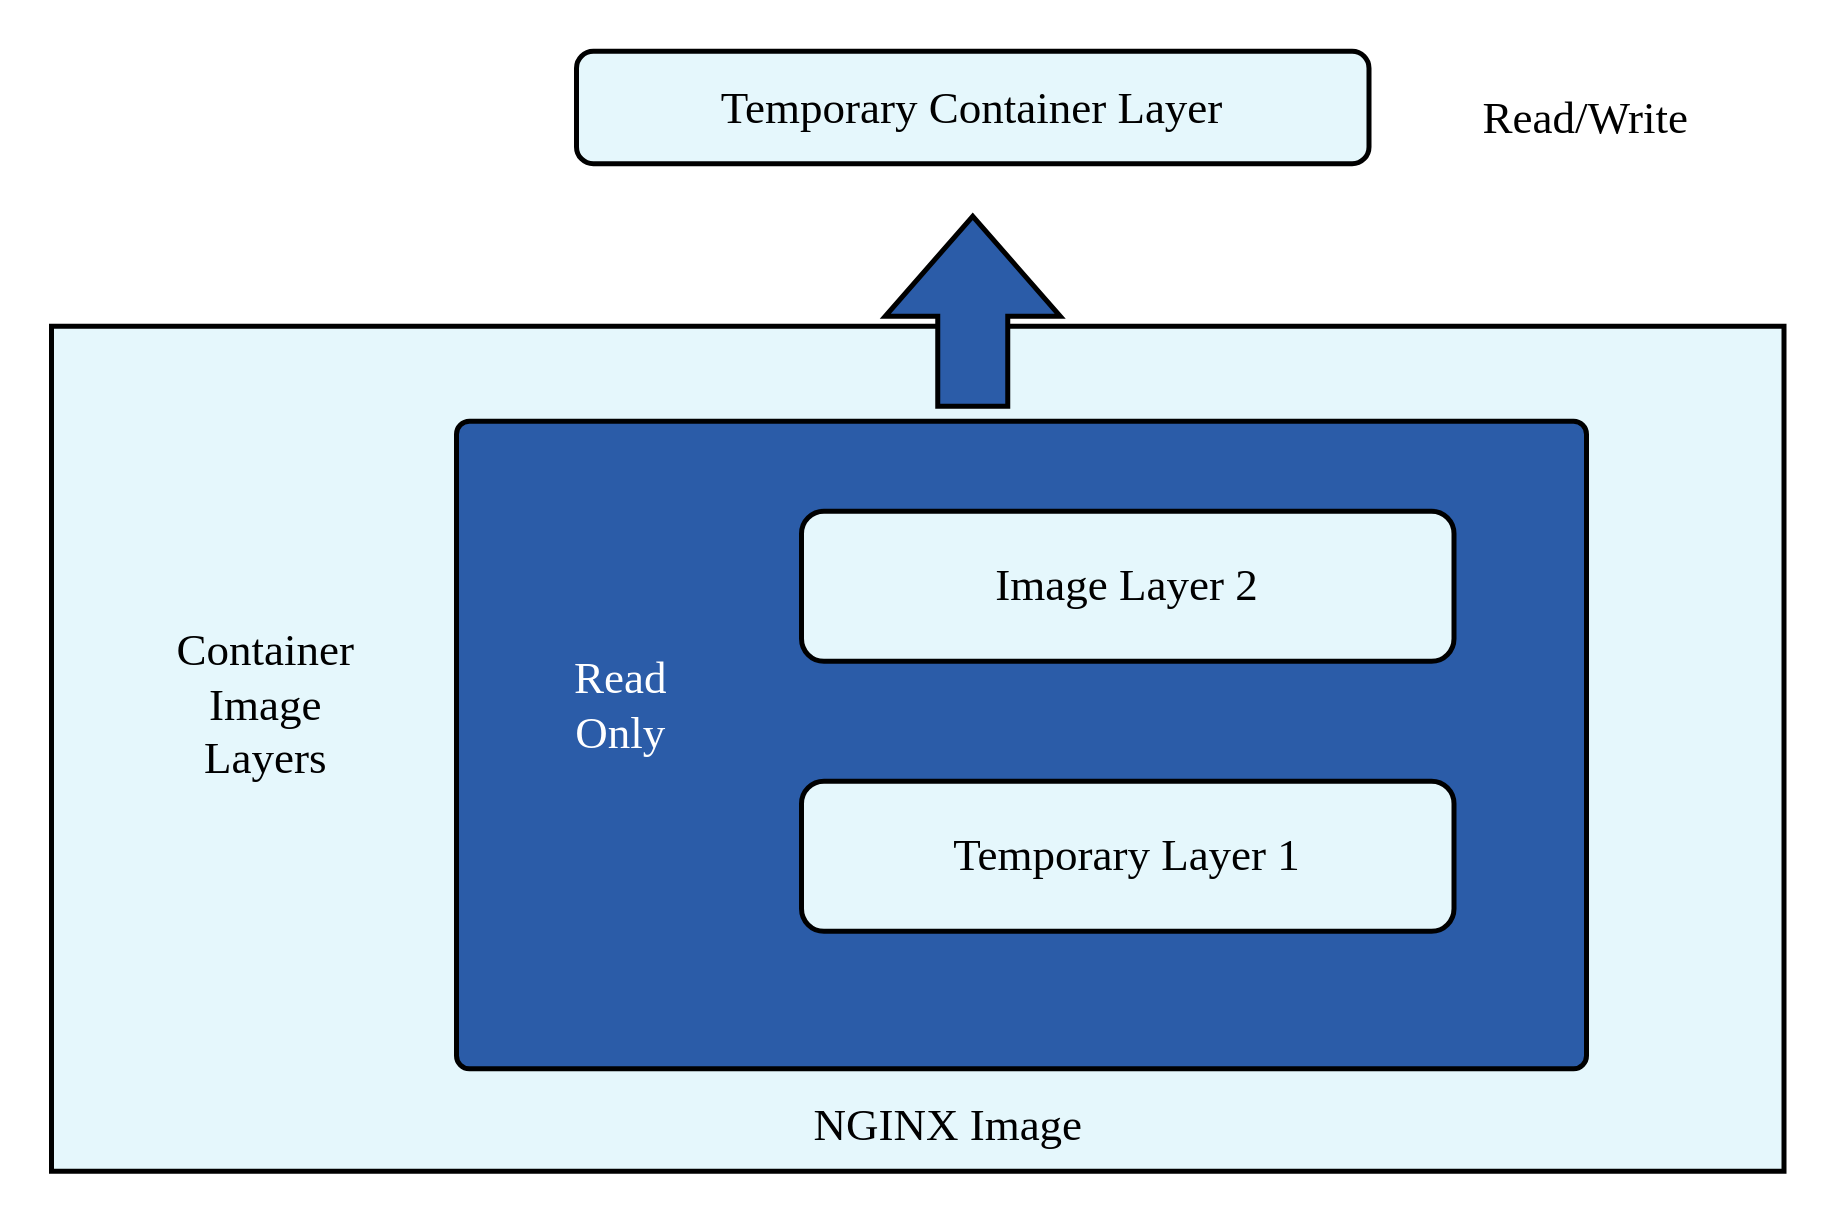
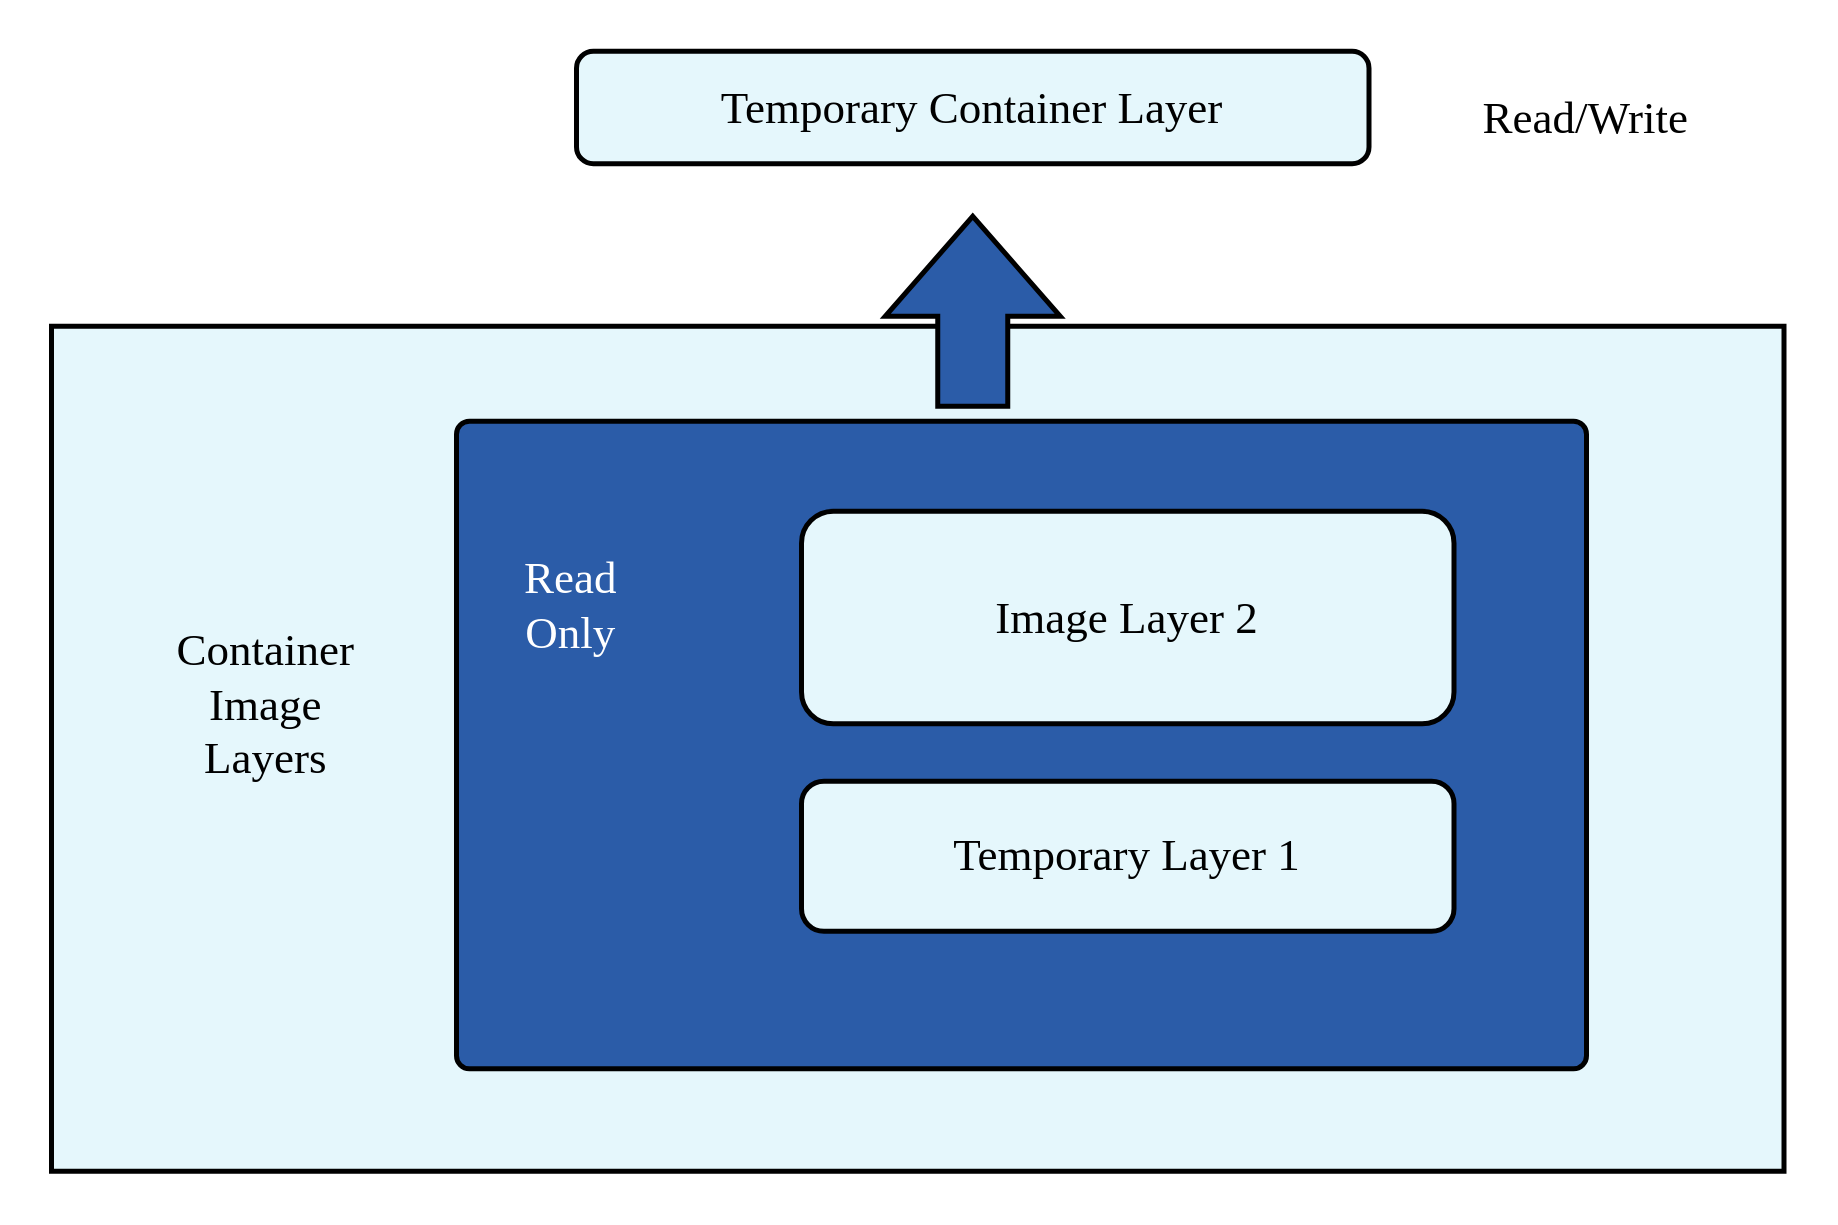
(1128, 586) -> (1128, 618)
(621, 706) -> (571, 606)
(949, 1126) -> none
